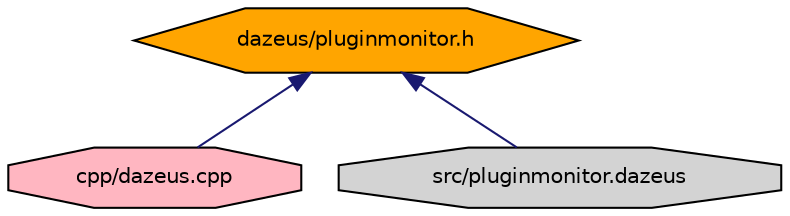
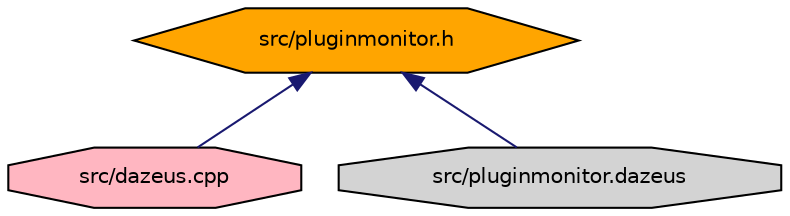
(356, 41) -> (356, 41)
(155, 178) -> (155, 178)
